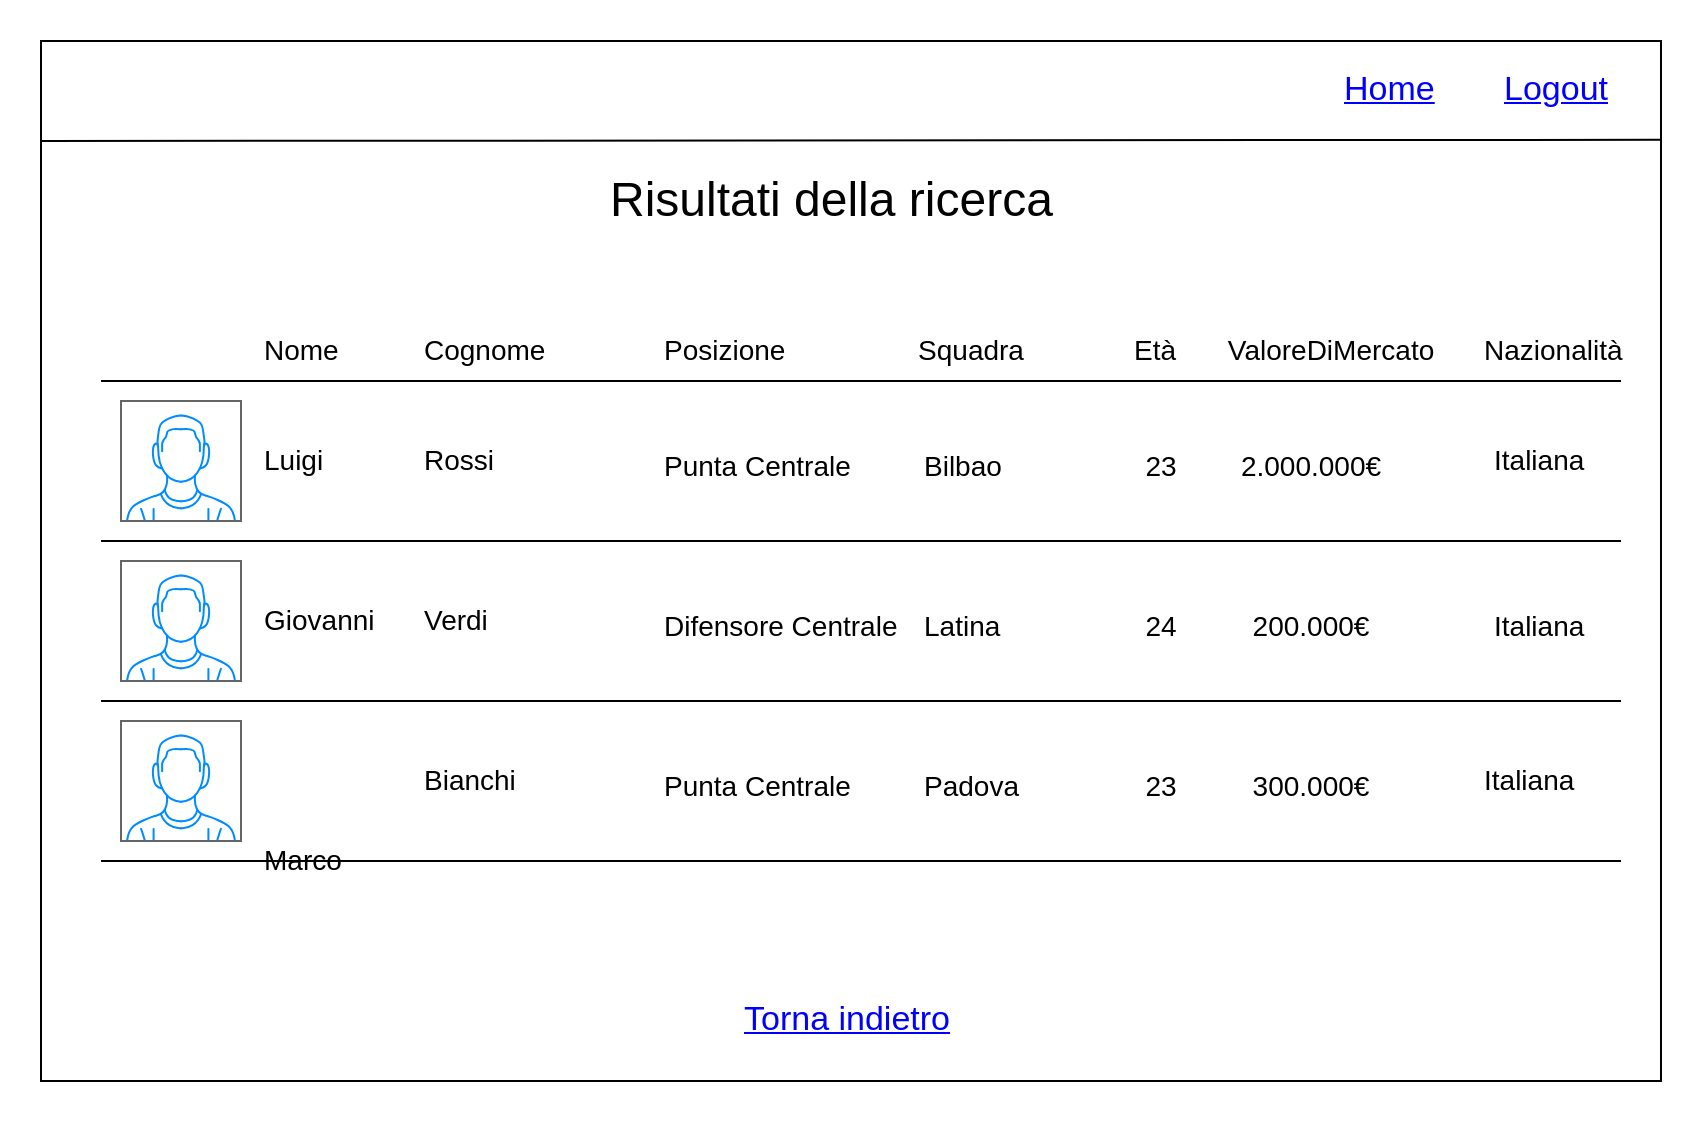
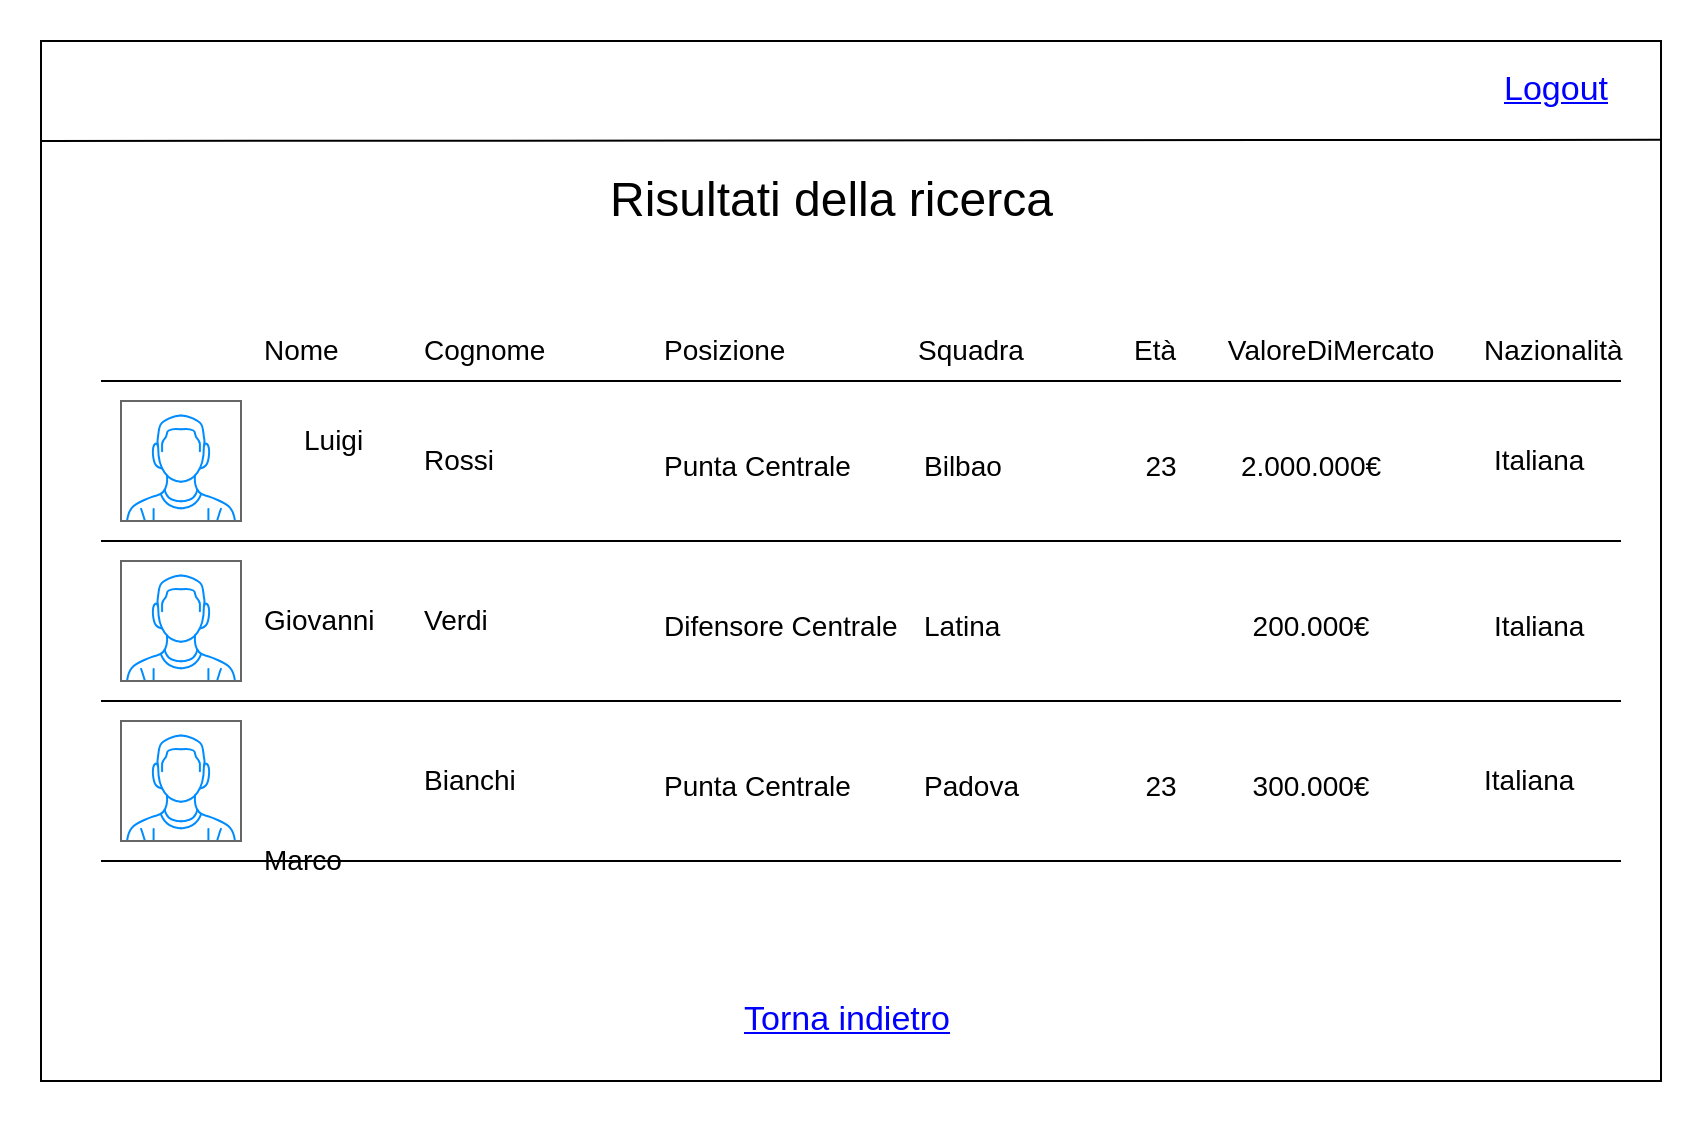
(1391, 91) -> none
(311, 461) -> (351, 441)
(1161, 627) -> none
